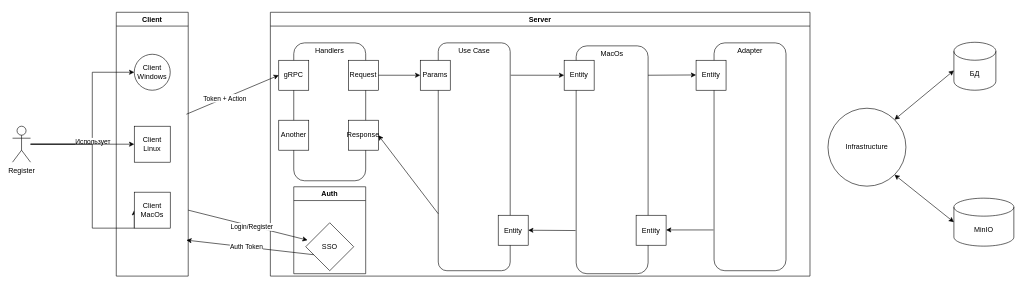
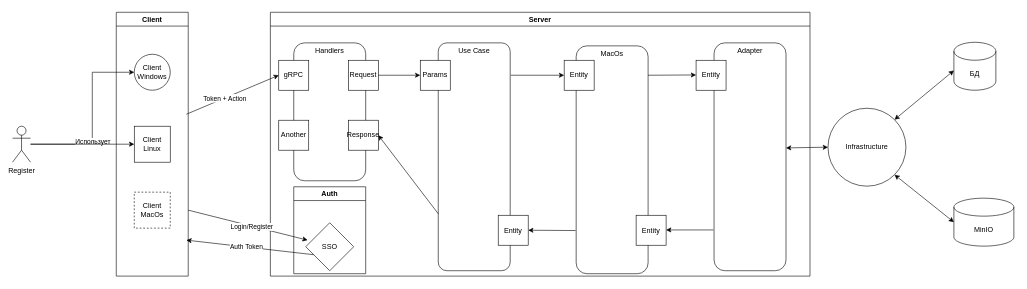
none -> (807, 148)
(92, 188) -> none
(152, 210) -> (152, 210)
